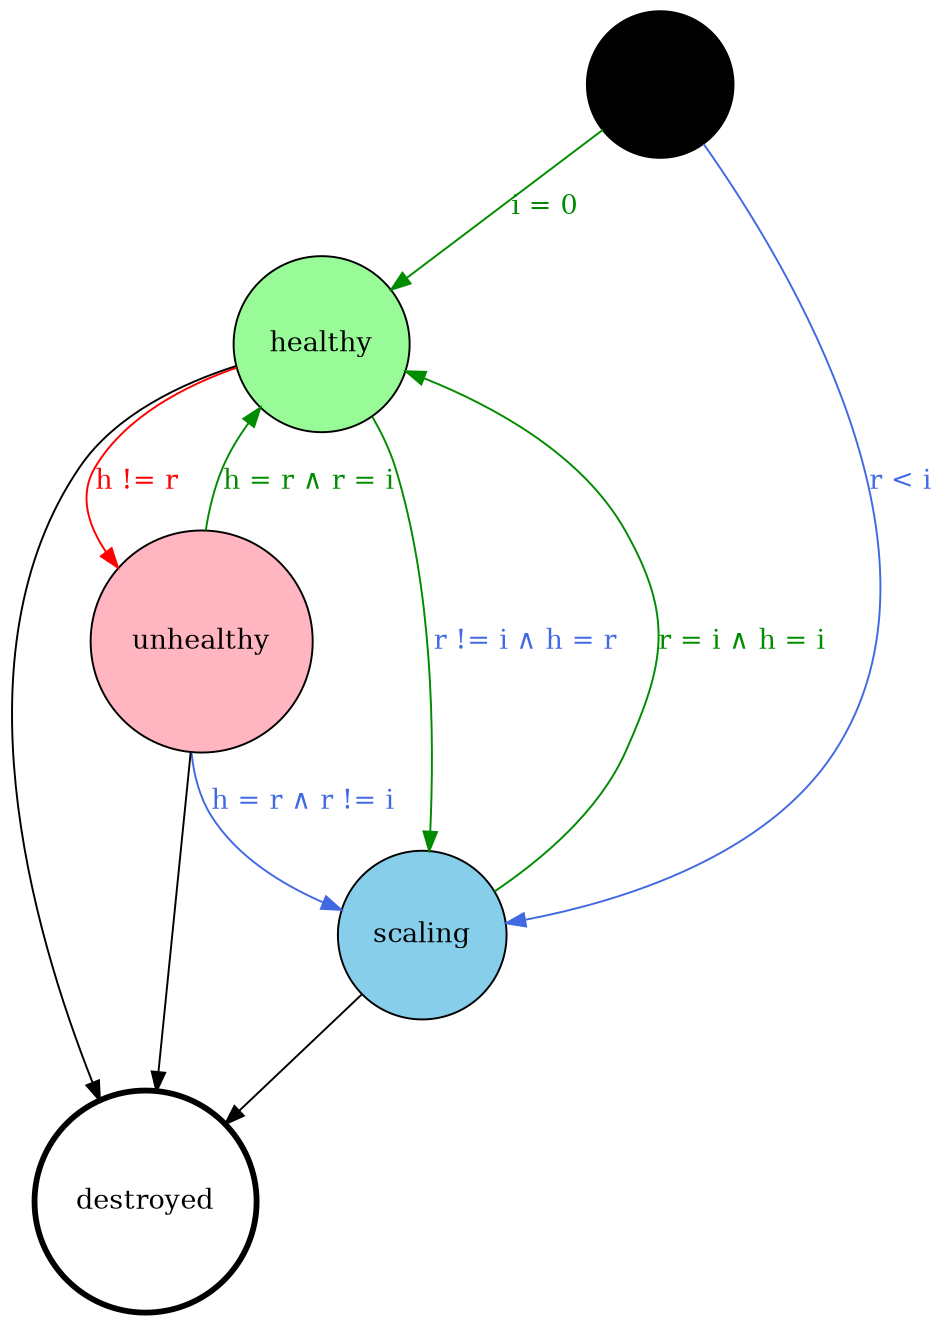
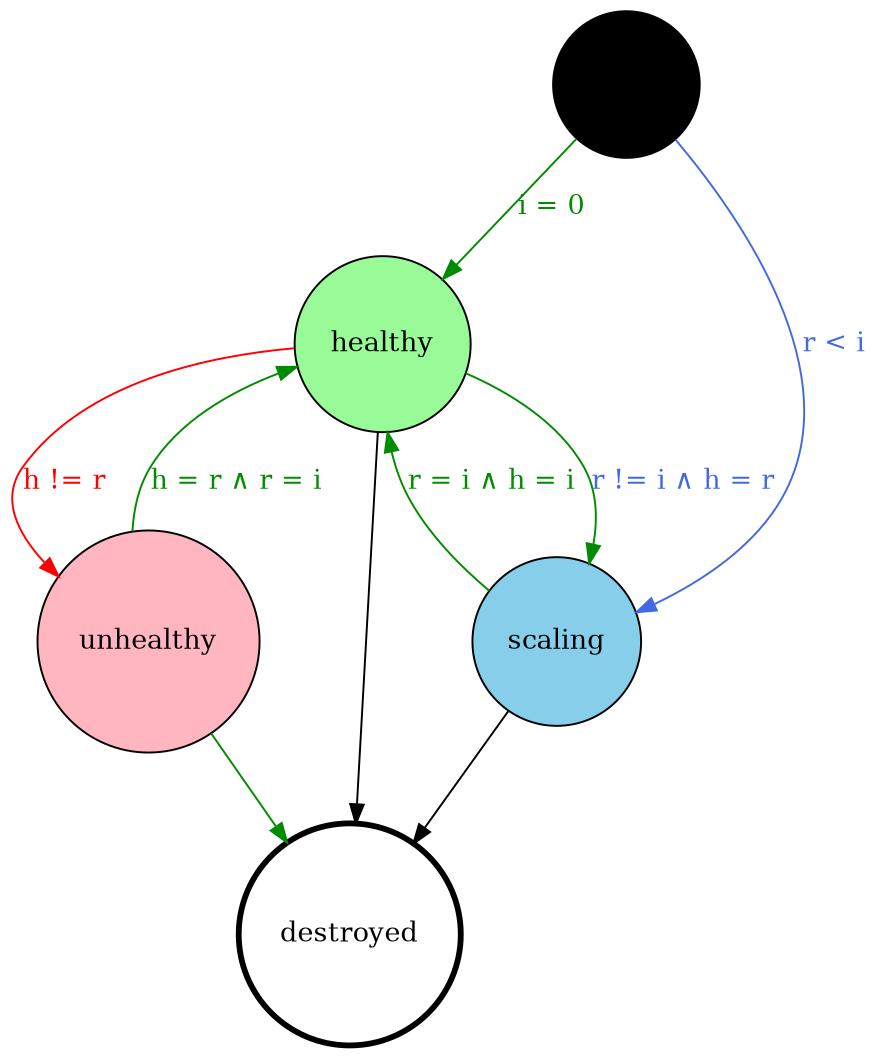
(235, 846) -> none
(175, 912) -> (243, 780)
